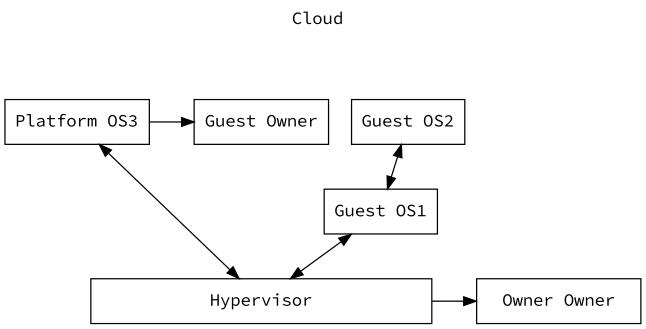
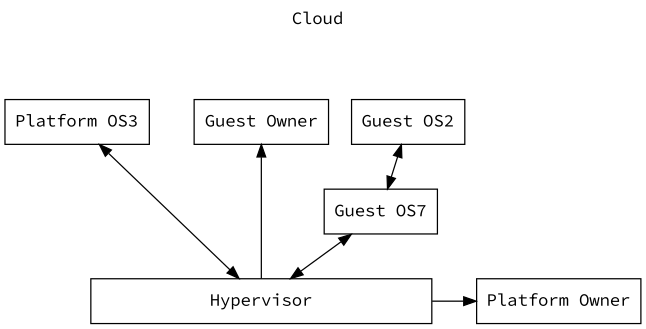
(165, 122) -> (261, 218)
(381, 212) -> (381, 212)
(559, 301) -> (559, 301)
